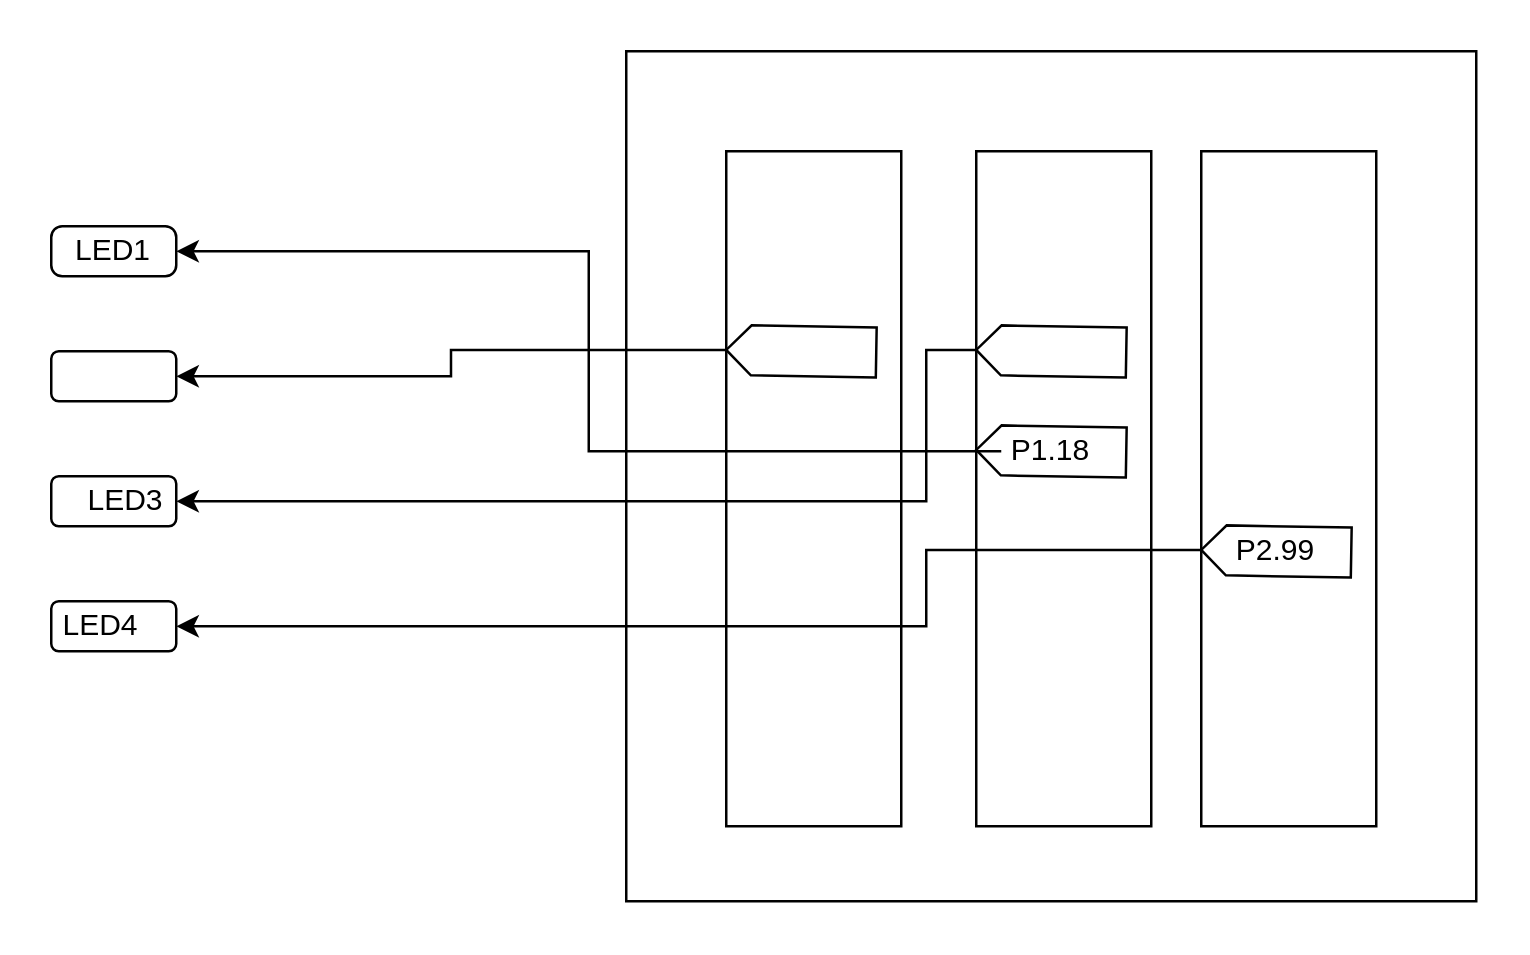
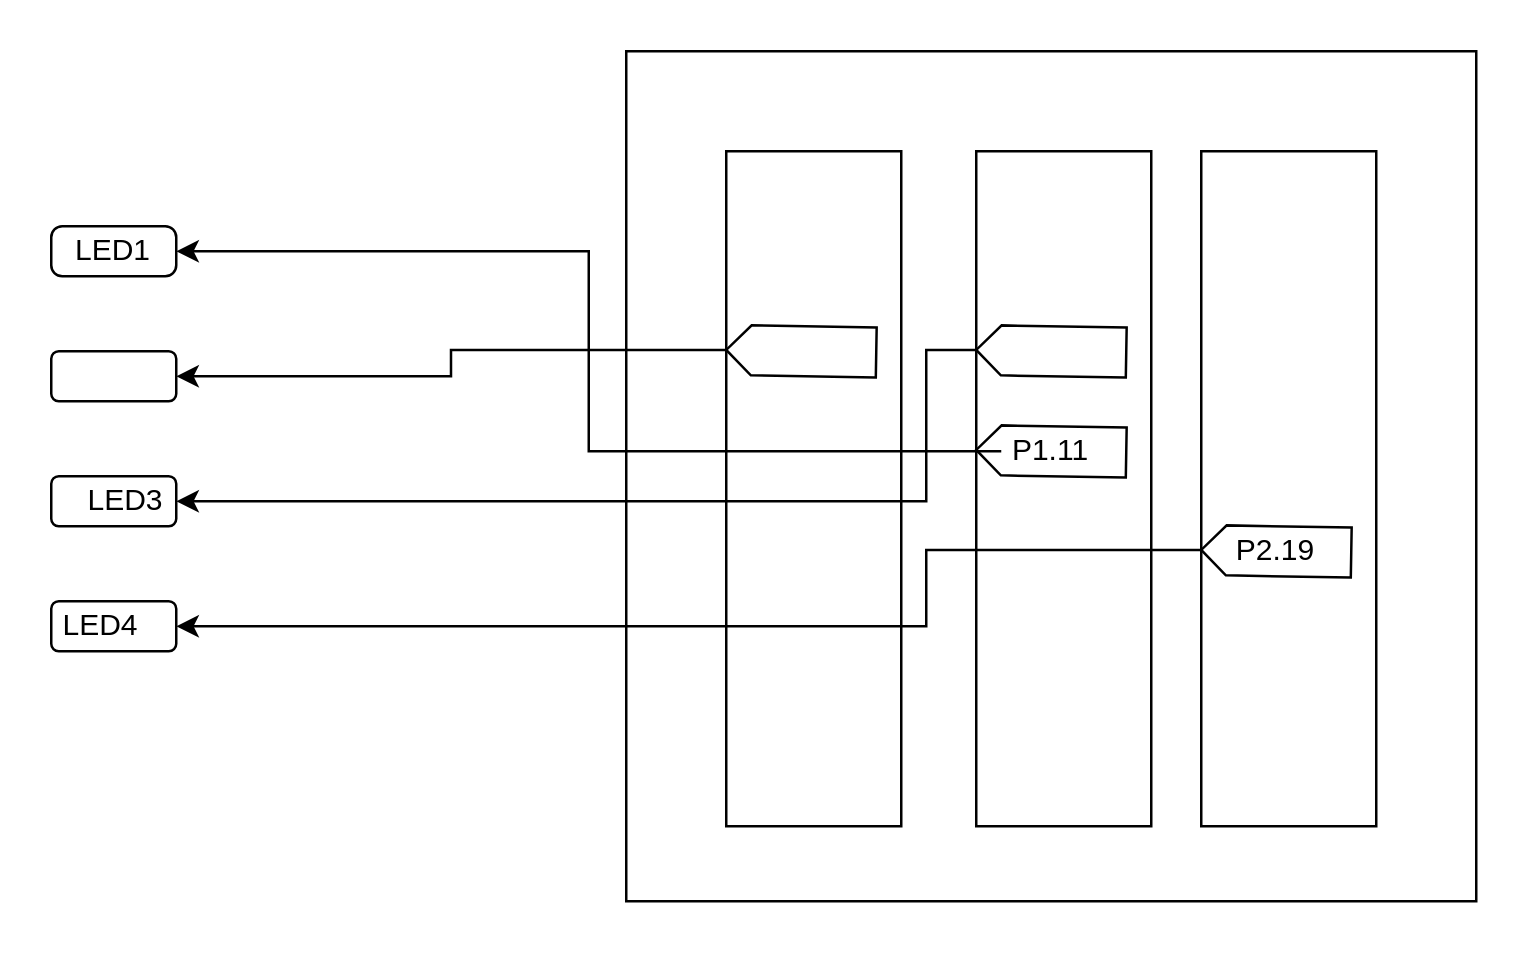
(1051, 451) -> (1051, 451)
(1276, 551) -> (1276, 551)
